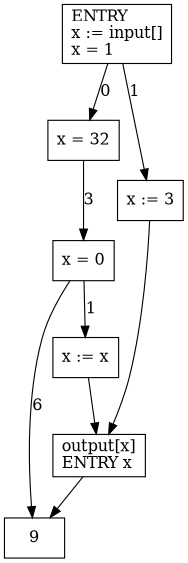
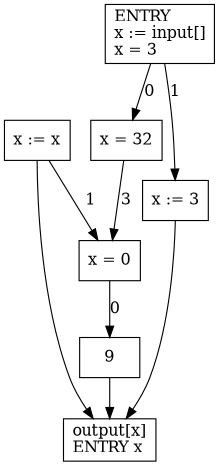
(117, 34) -> (160, 34)
(85, 304) -> (70, 195)
(38, 406) -> (115, 309)
(70, 493) -> (110, 393)
